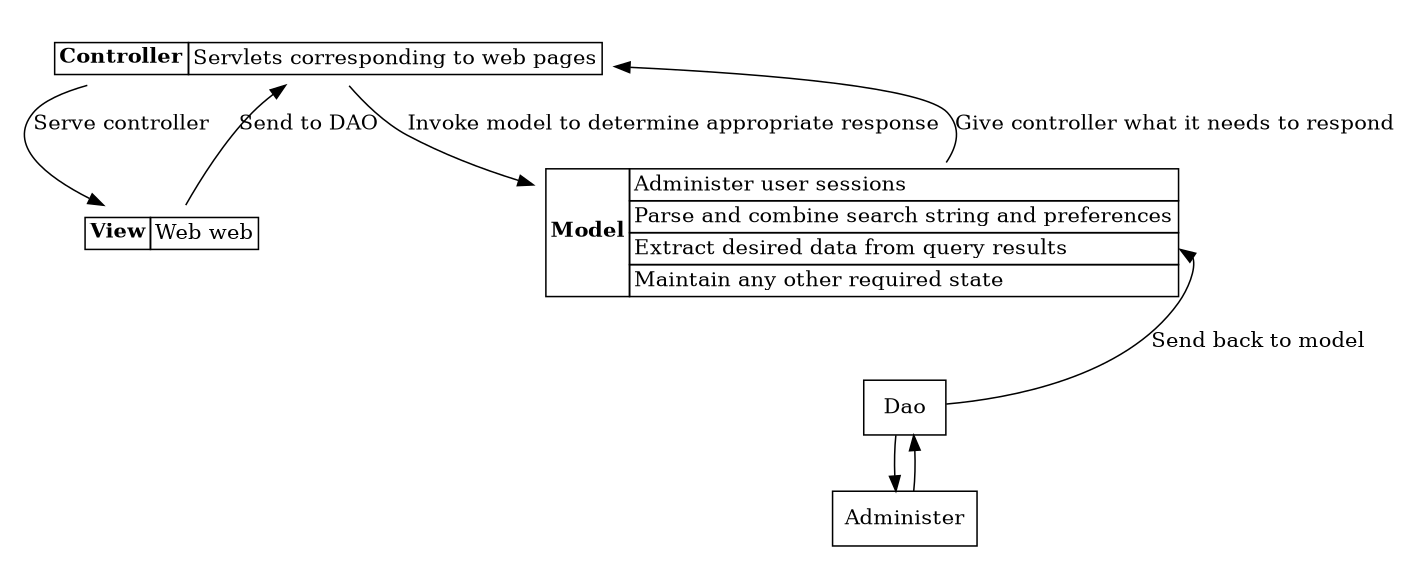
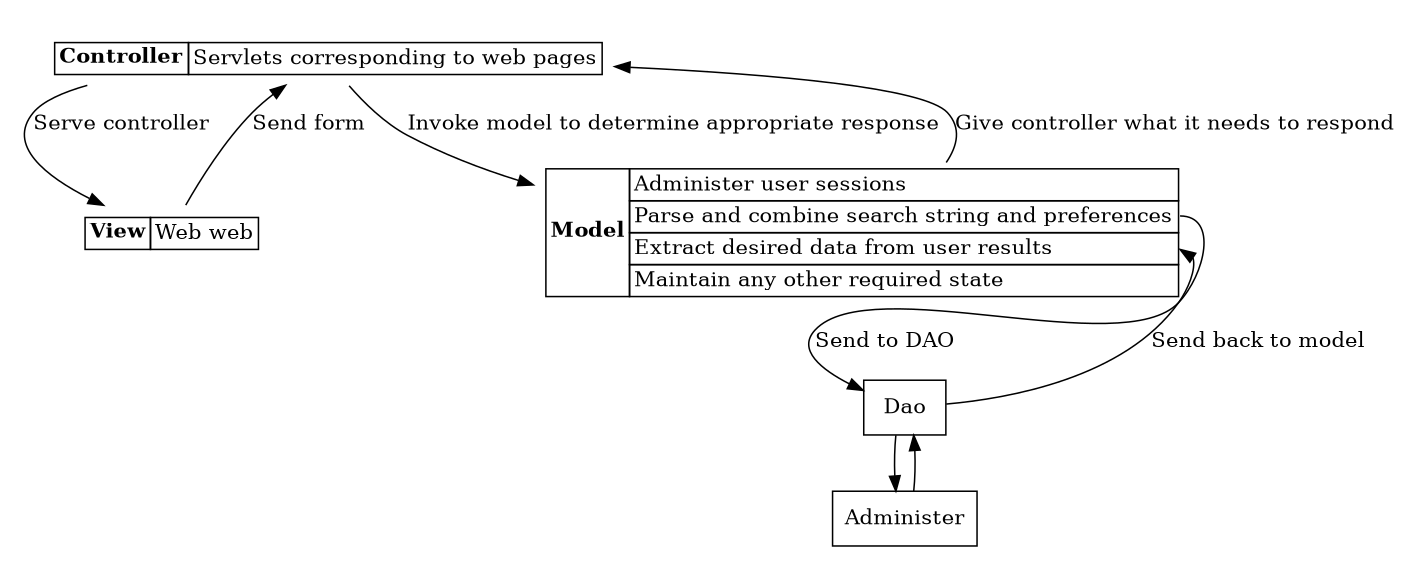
(312, 124) -> (312, 124)
(852, 248) -> (844, 248)
none -> (1013, 318)
